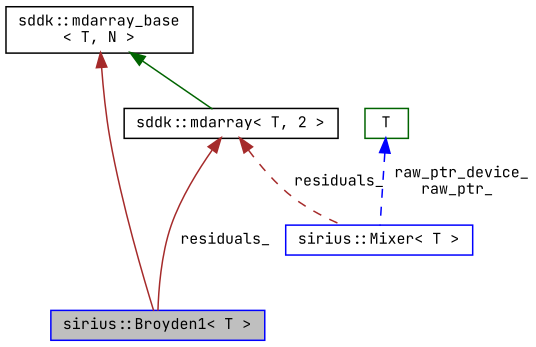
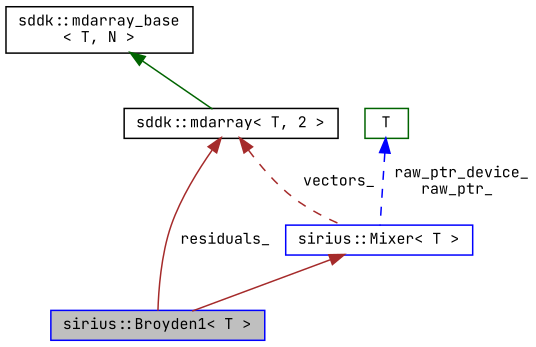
(335, 182) -> (335, 182)
(121, 191) -> (261, 285)
